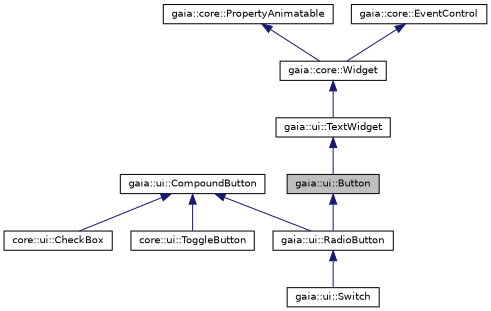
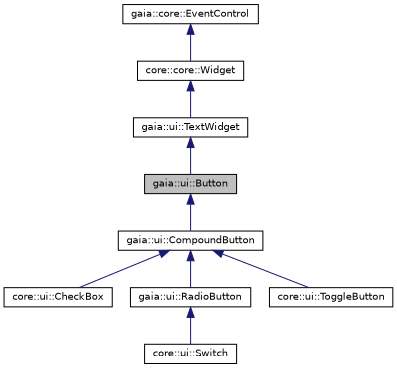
(248, 14) -> none
(333, 71) -> (191, 71)
(333, 218) -> (191, 218)
(333, 297) -> (191, 354)
